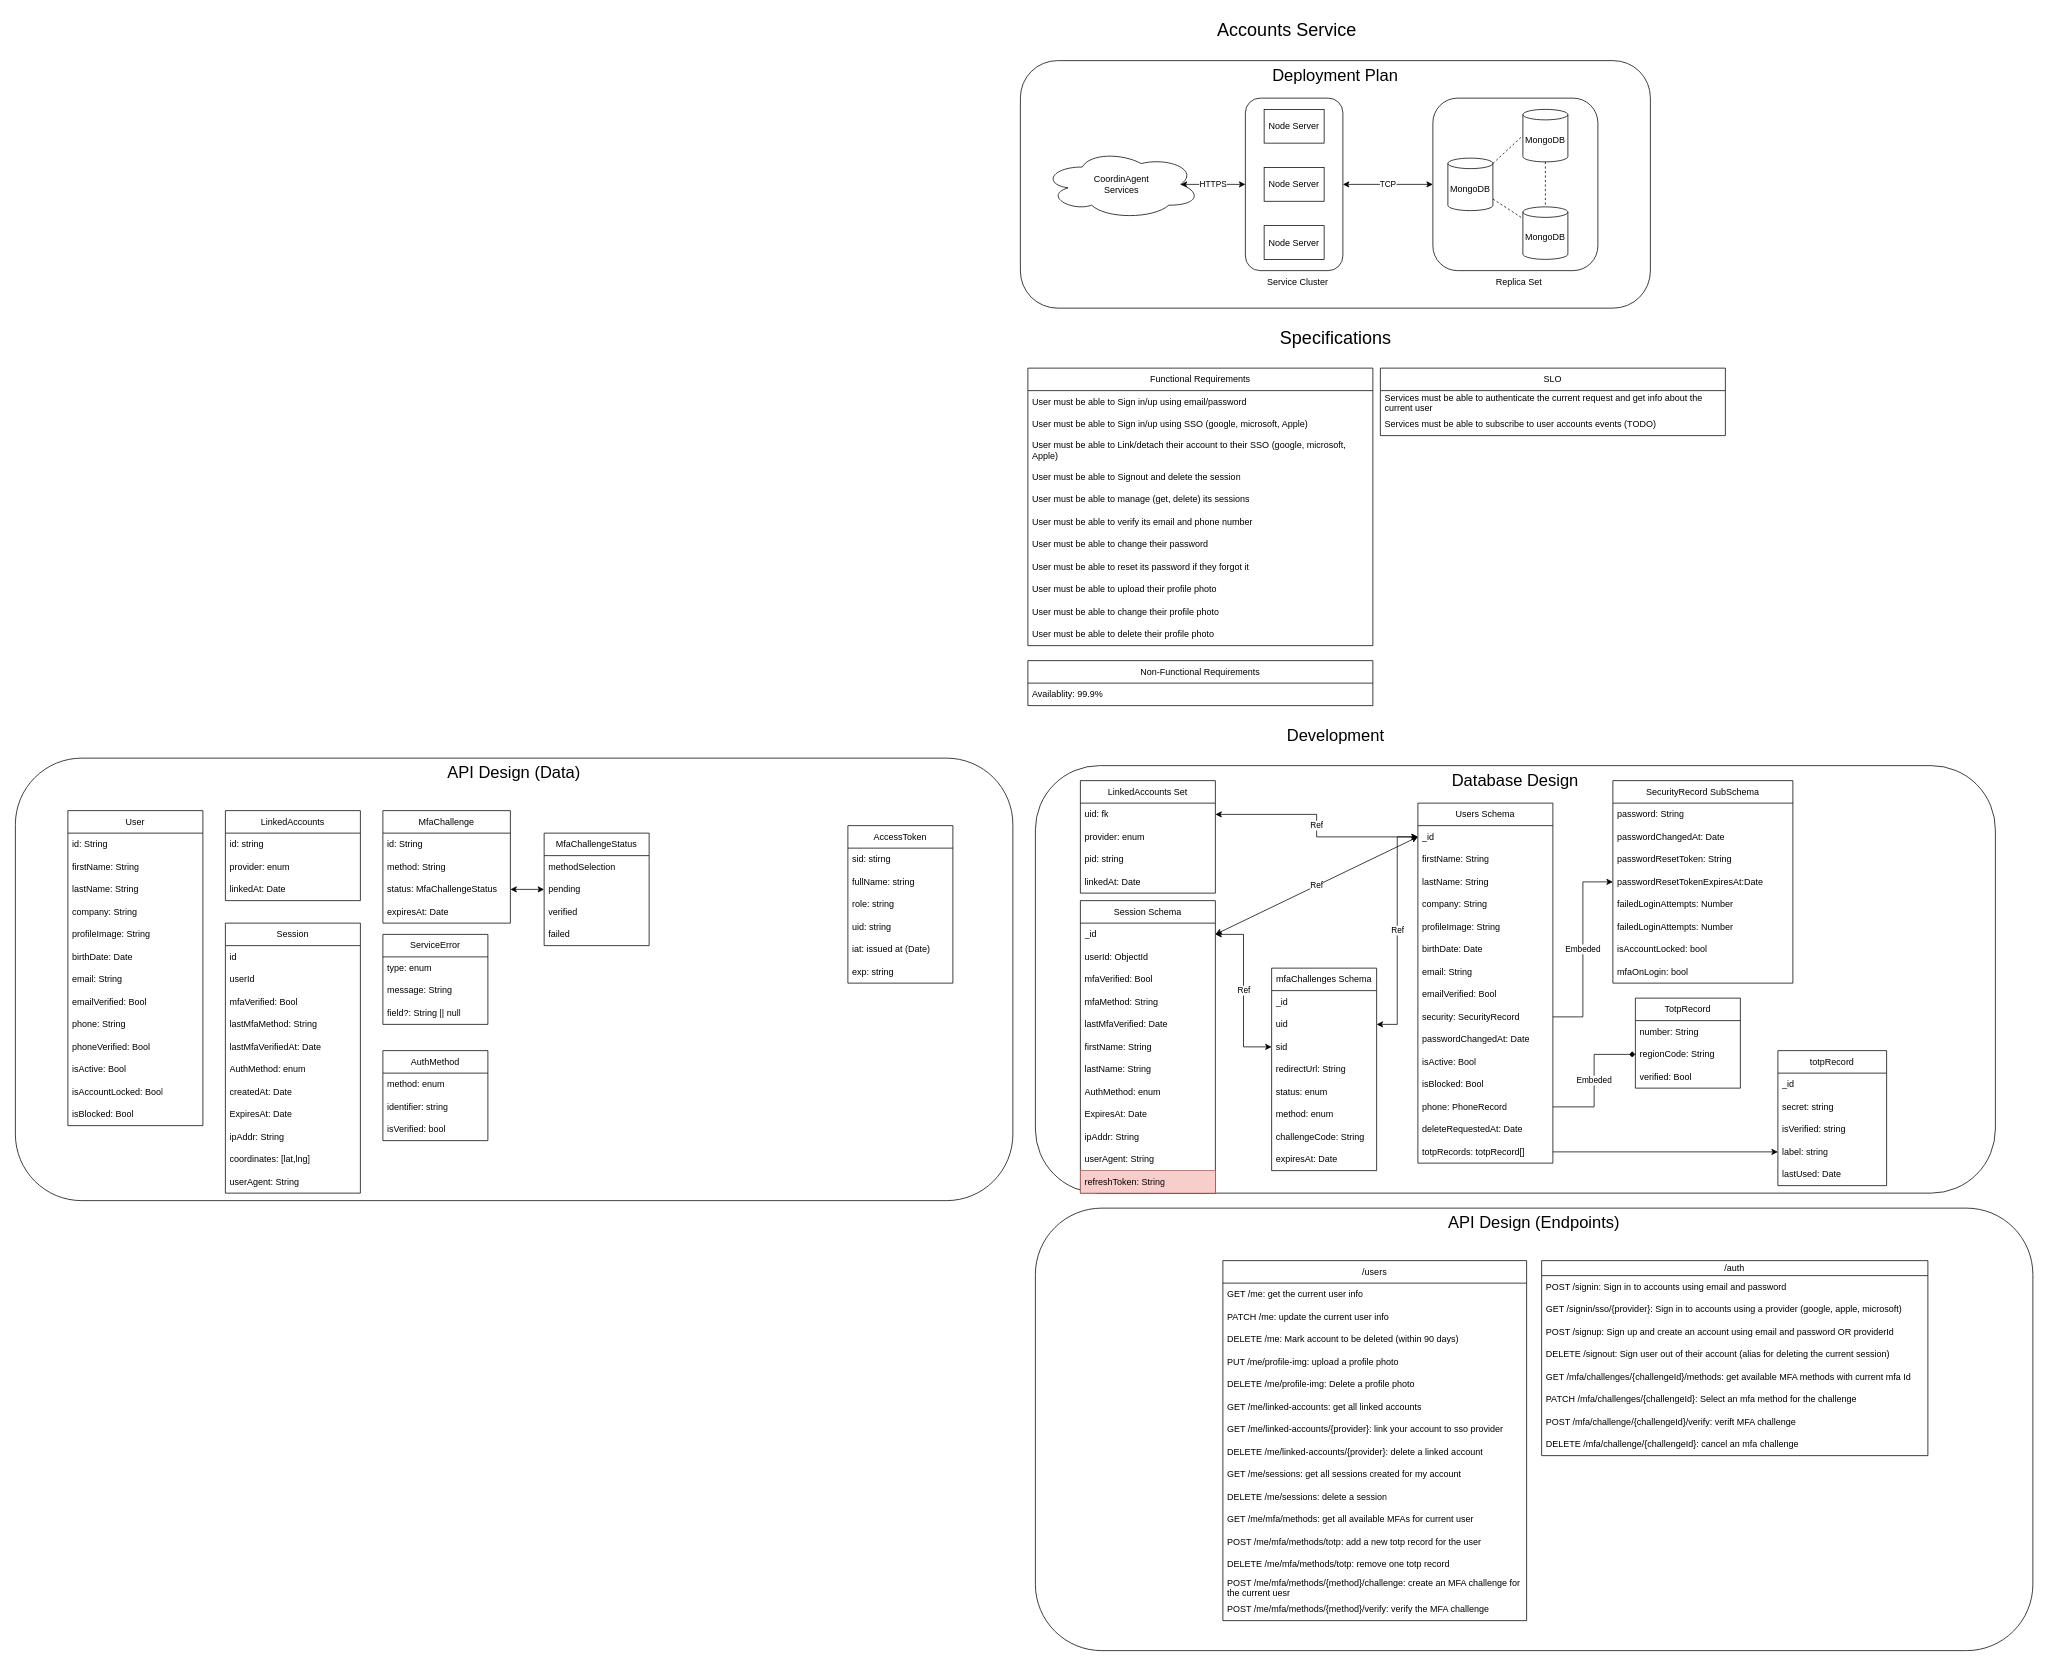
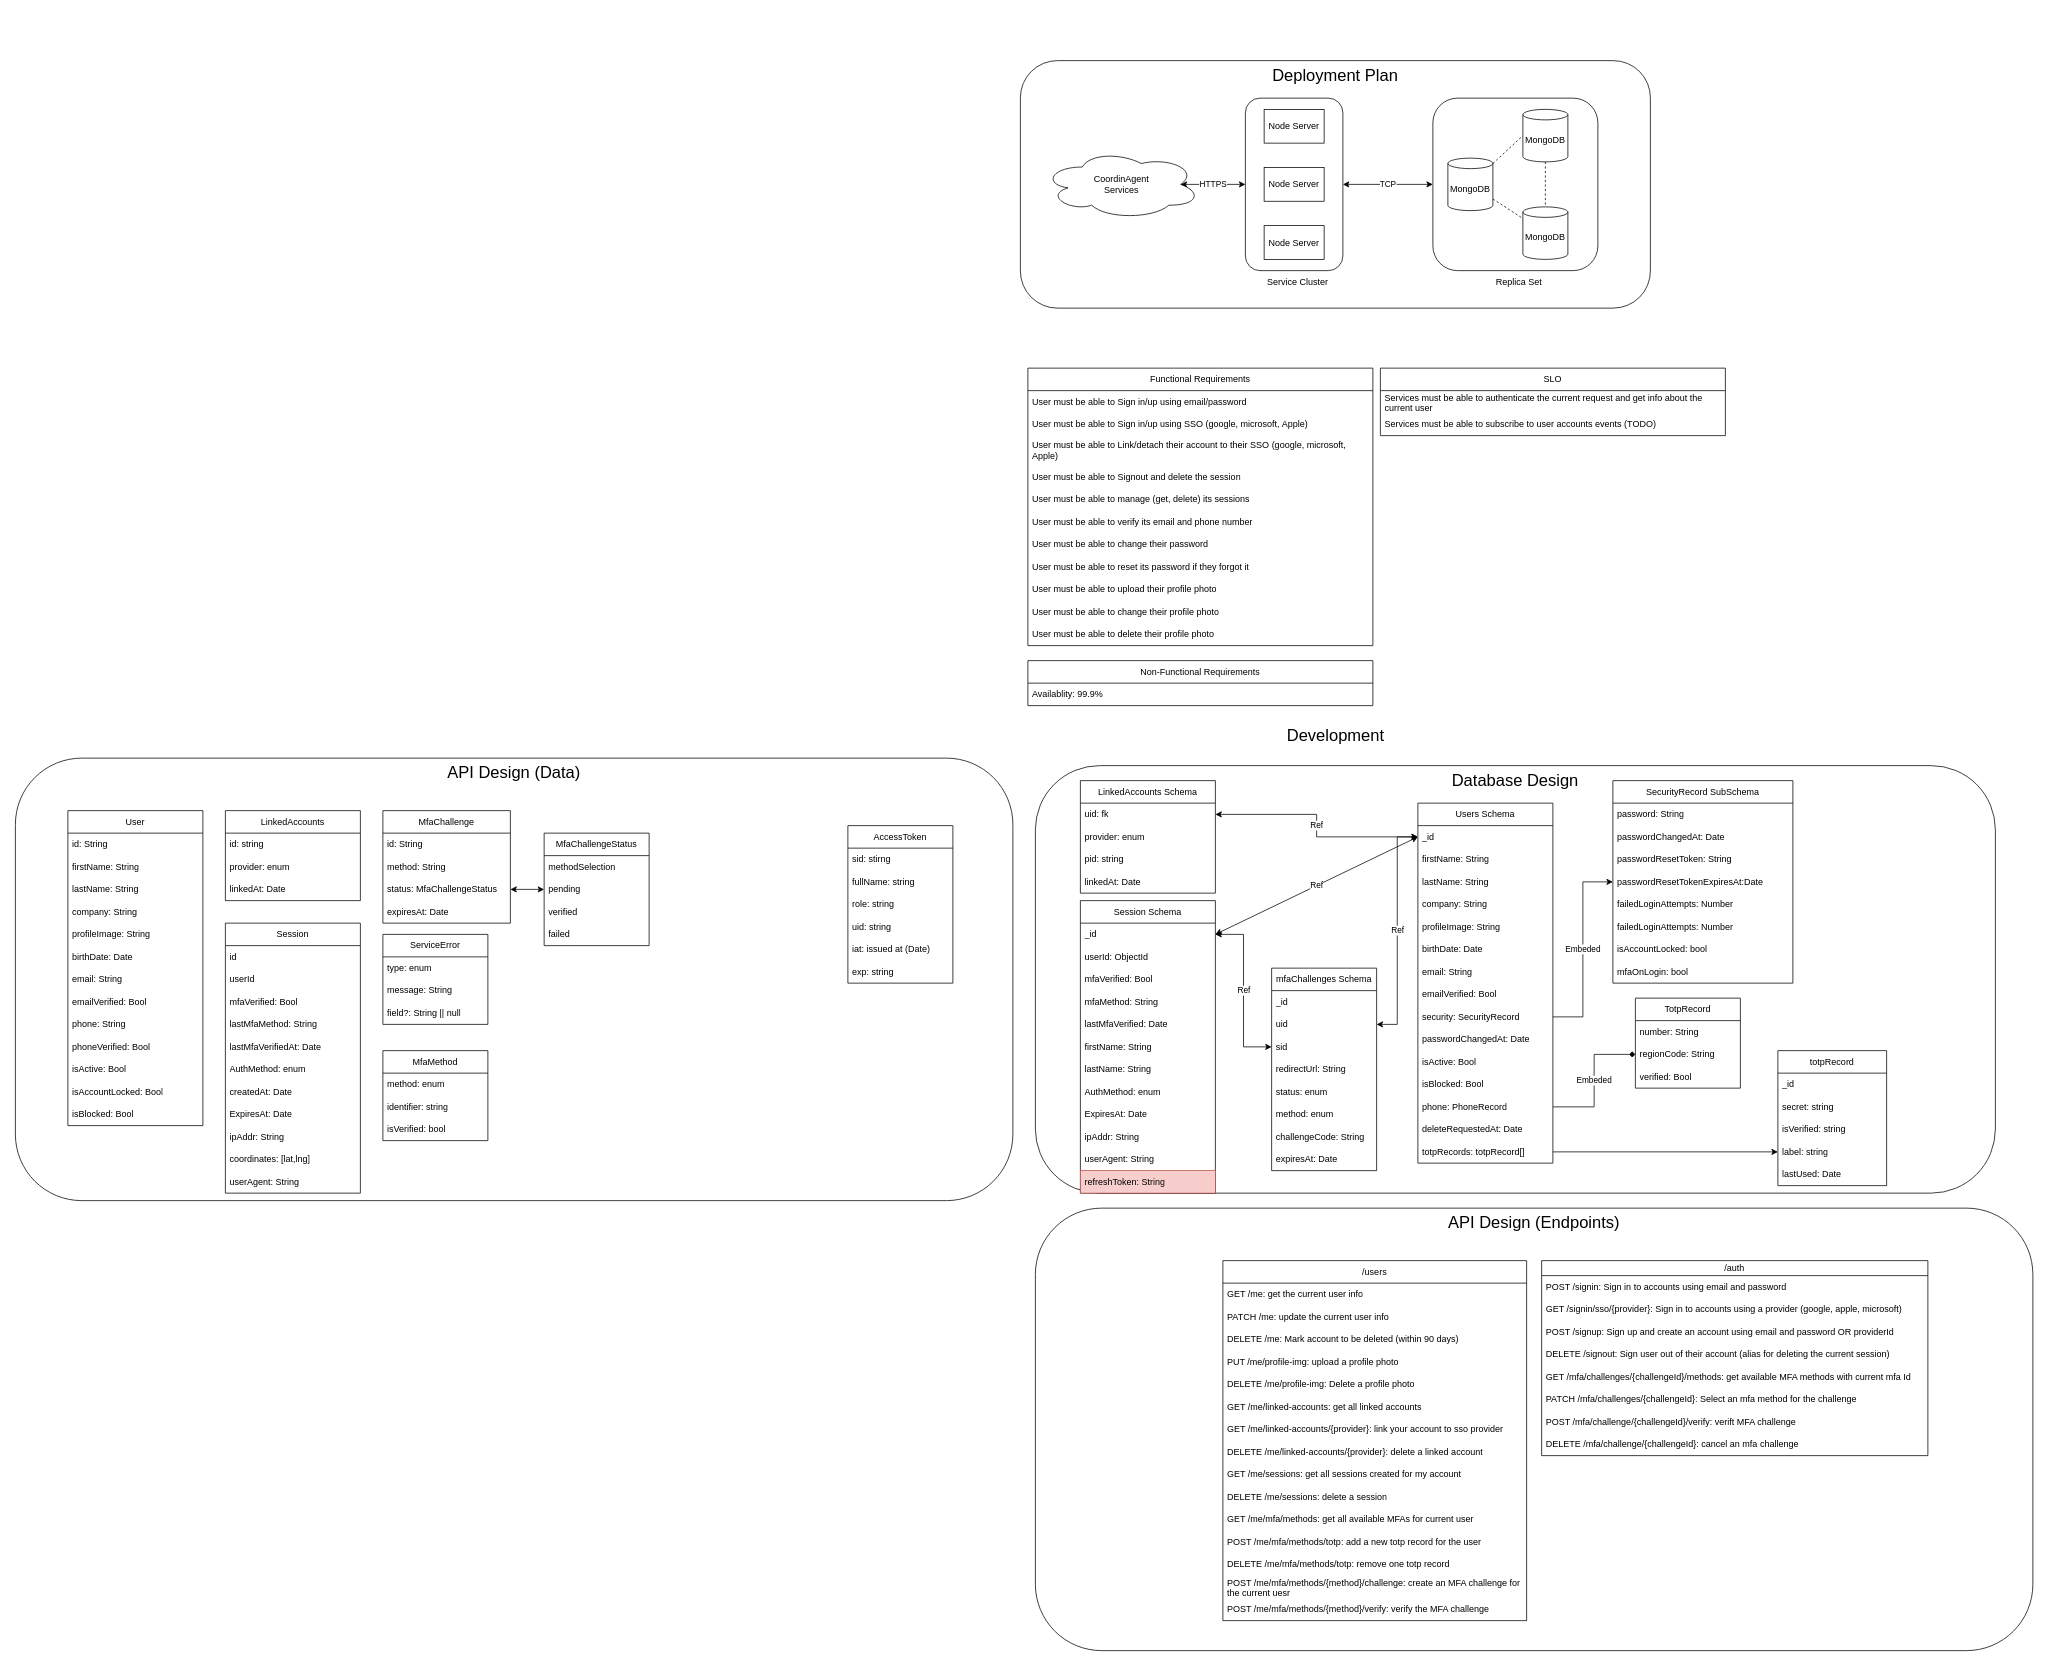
(1287, 30) -> none
(1335, 338) -> none
(1148, 792) -> (1148, 792)
(435, 1062) -> (435, 1062)
